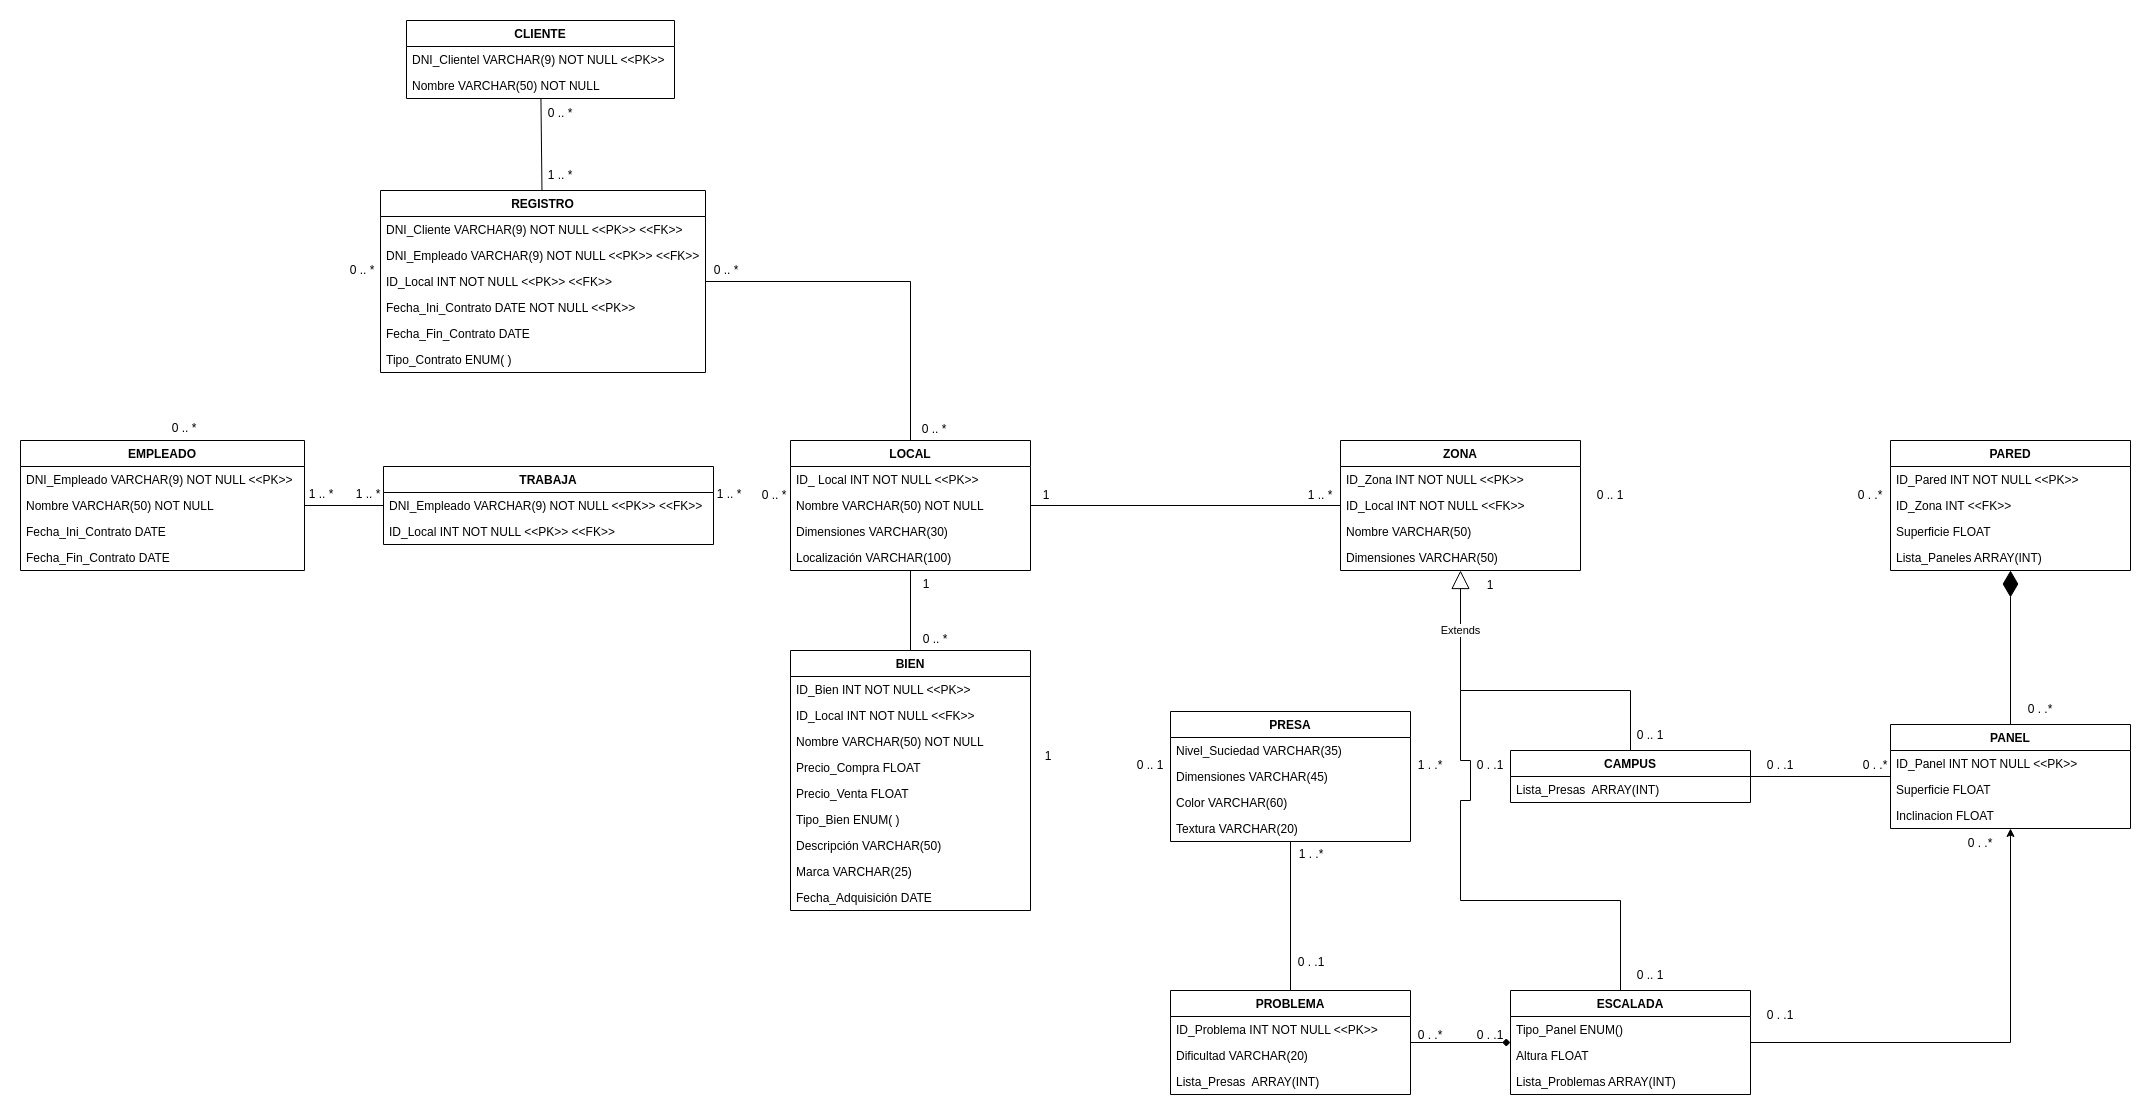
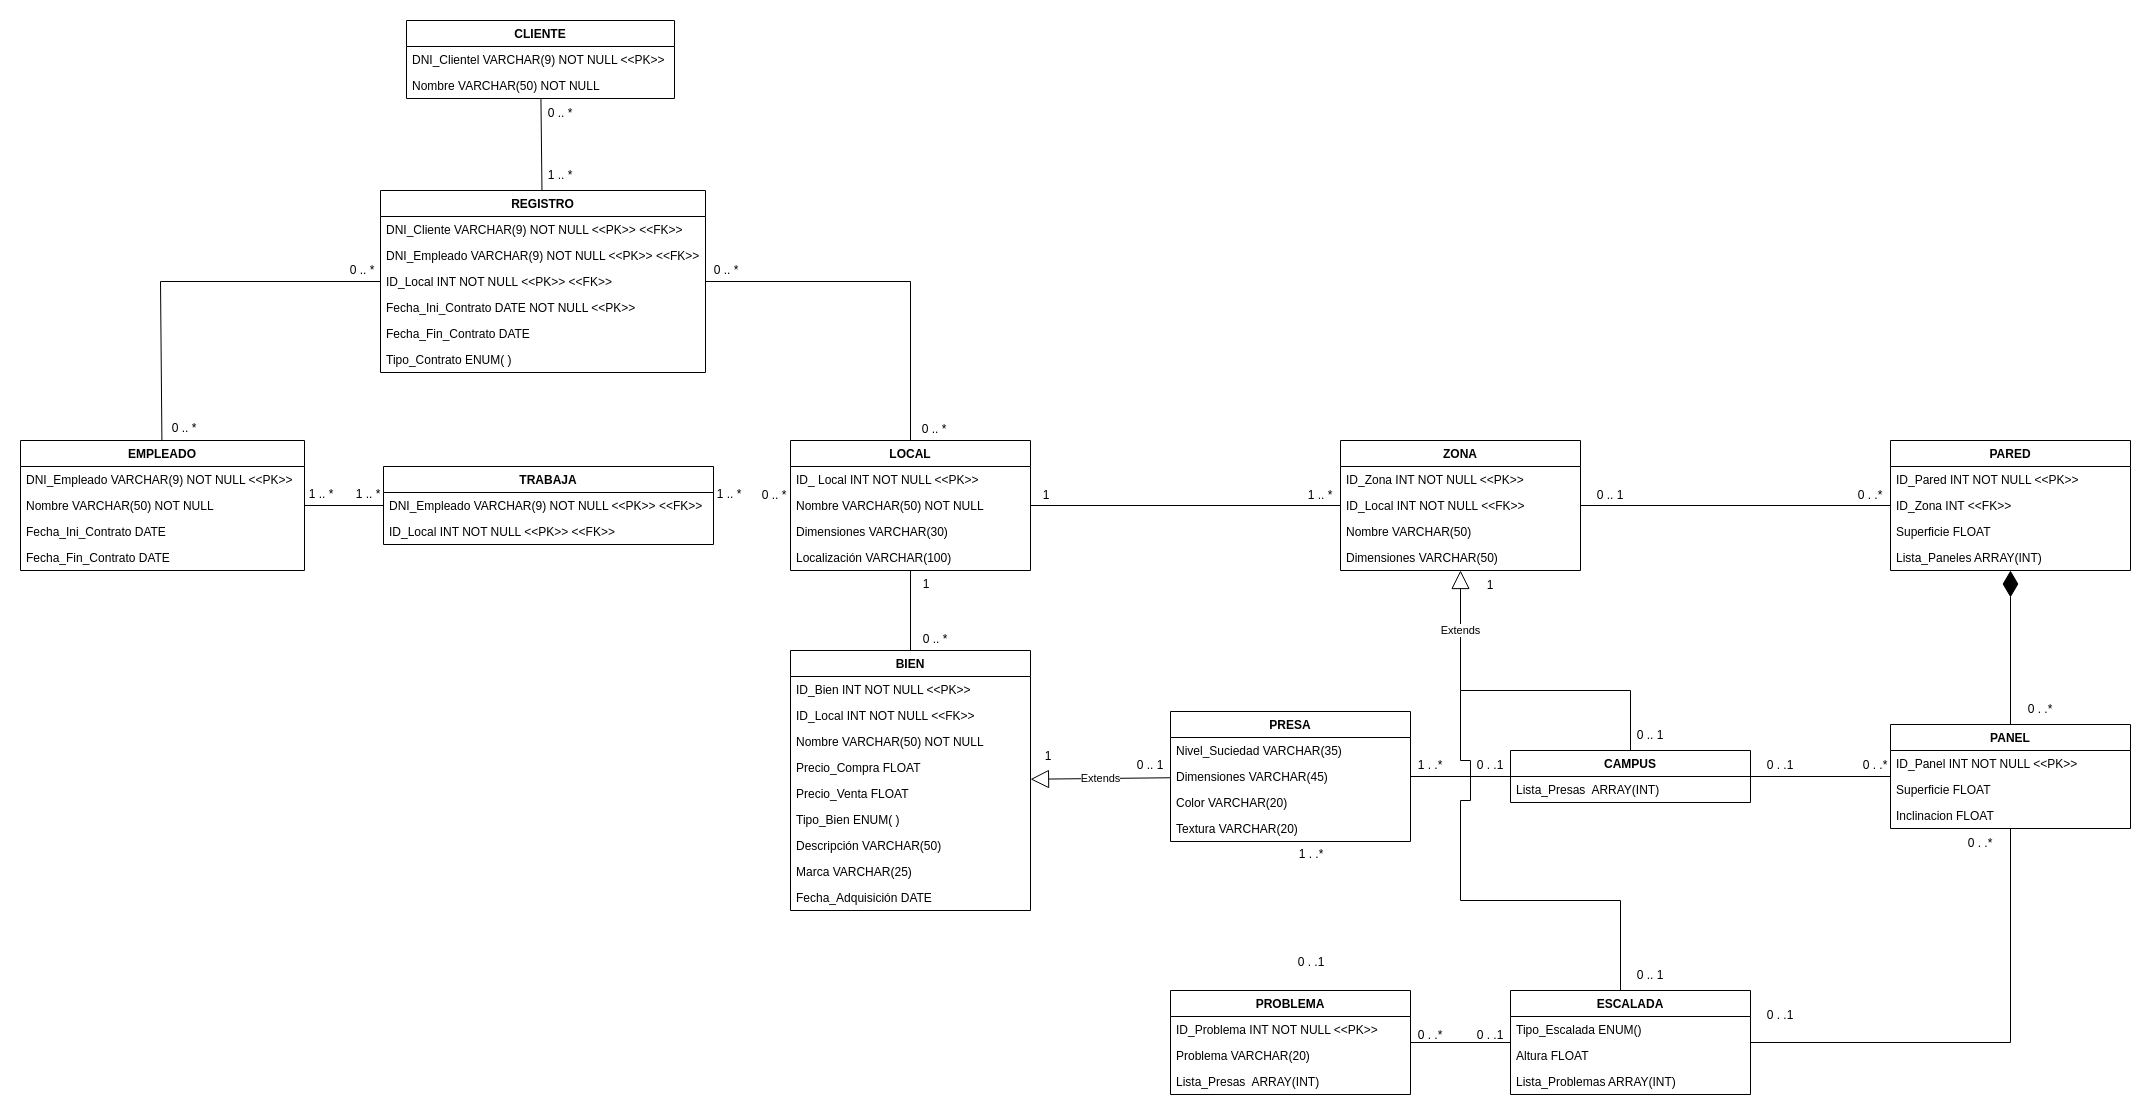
none -> (190, 282)
none -> (1735, 506)
none -> (1460, 777)
none -> (1109, 778)
(1230, 803) -> (1230, 803)
(2011, 836) -> (2011, 834)
(1291, 917) -> none
(1568, 1030) -> (1579, 1030)
(1502, 1043) -> (1505, 1043)
(1244, 1056) -> (1240, 1056)
